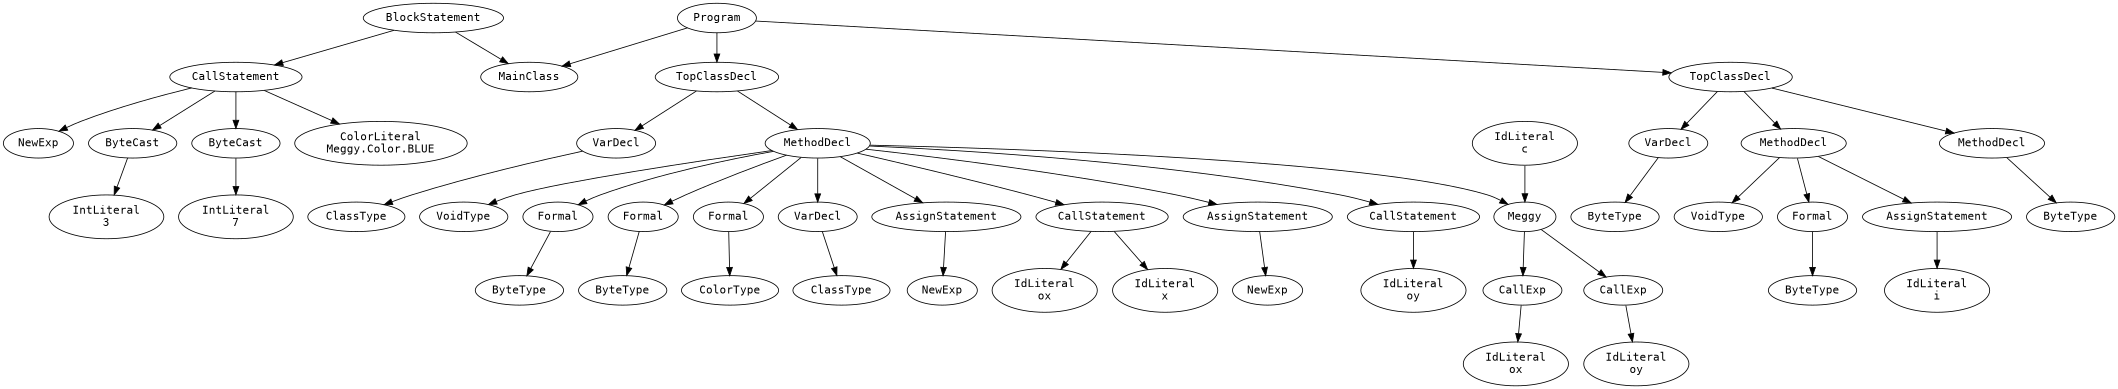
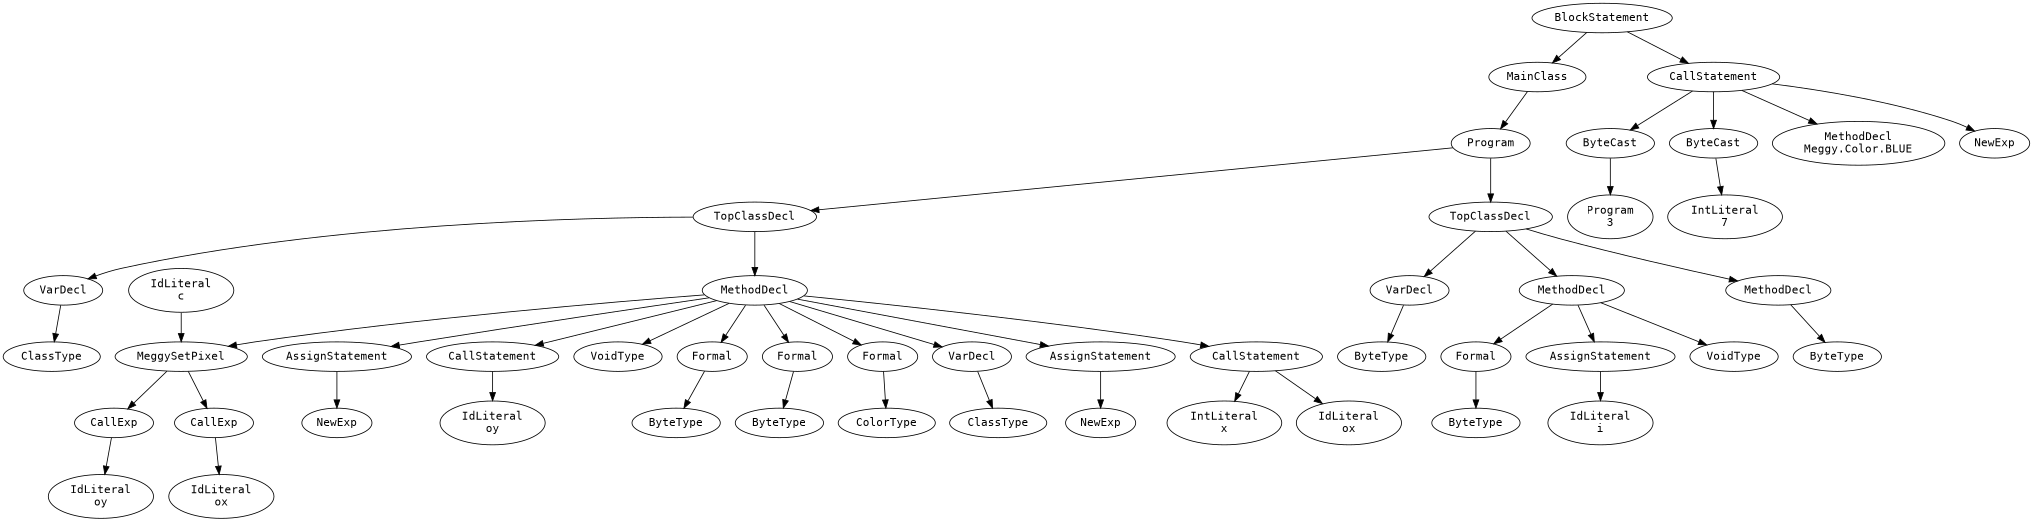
(629, 46) -> (1517, 107)
(381, 143) -> (1859, 143)
(106, 217) -> (1610, 217)
(1525, 217) -> (181, 357)
(1165, 290) -> (1224, 423)
